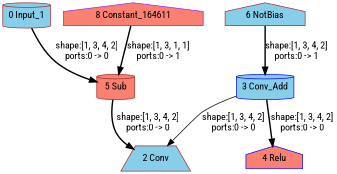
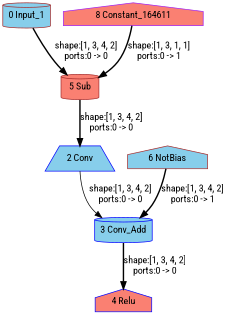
(201, 113) -> (84, 194)
(156, 159) -> (80, 159)
